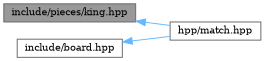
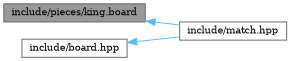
(70, 13) -> (75, 13)
(215, 31) -> (233, 31)
